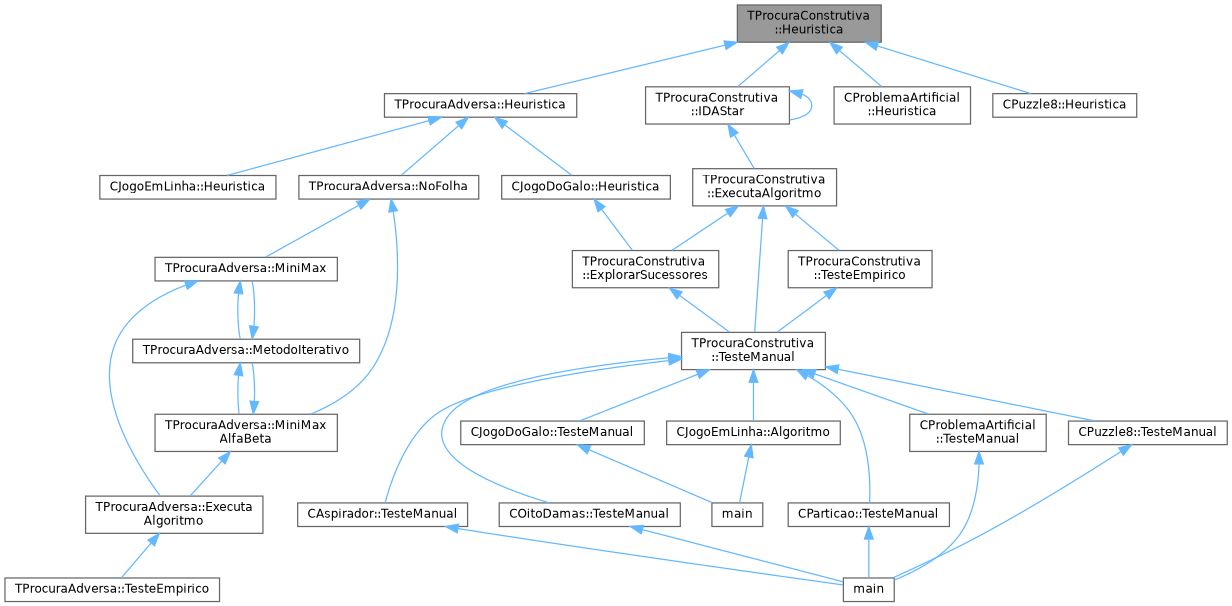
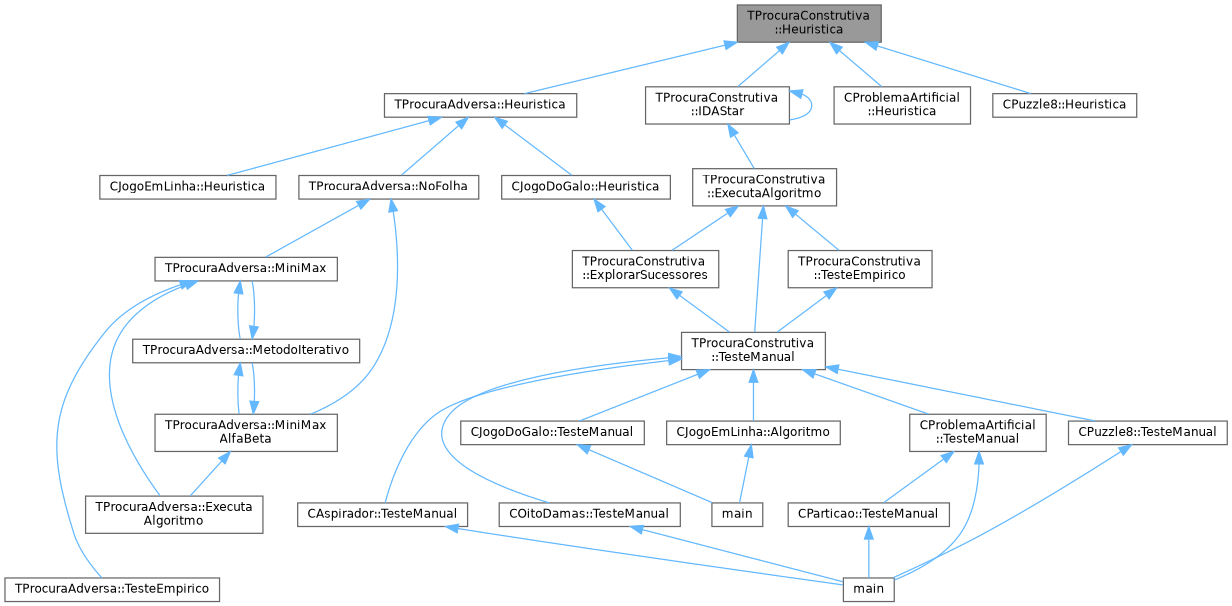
(859, 429) -> (914, 481)
(136, 560) -> (62, 409)
